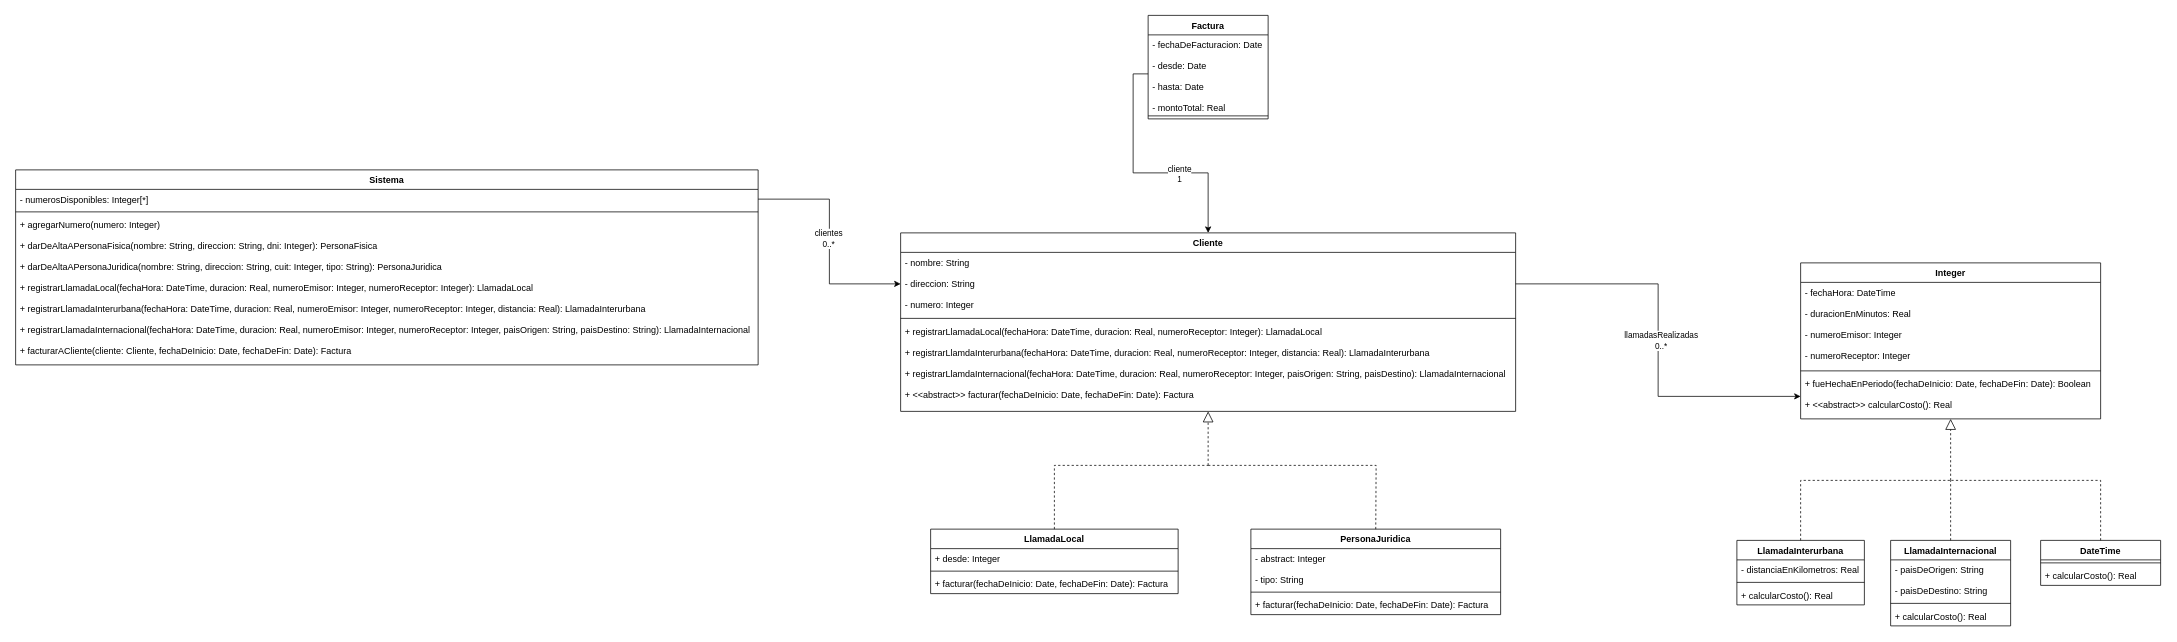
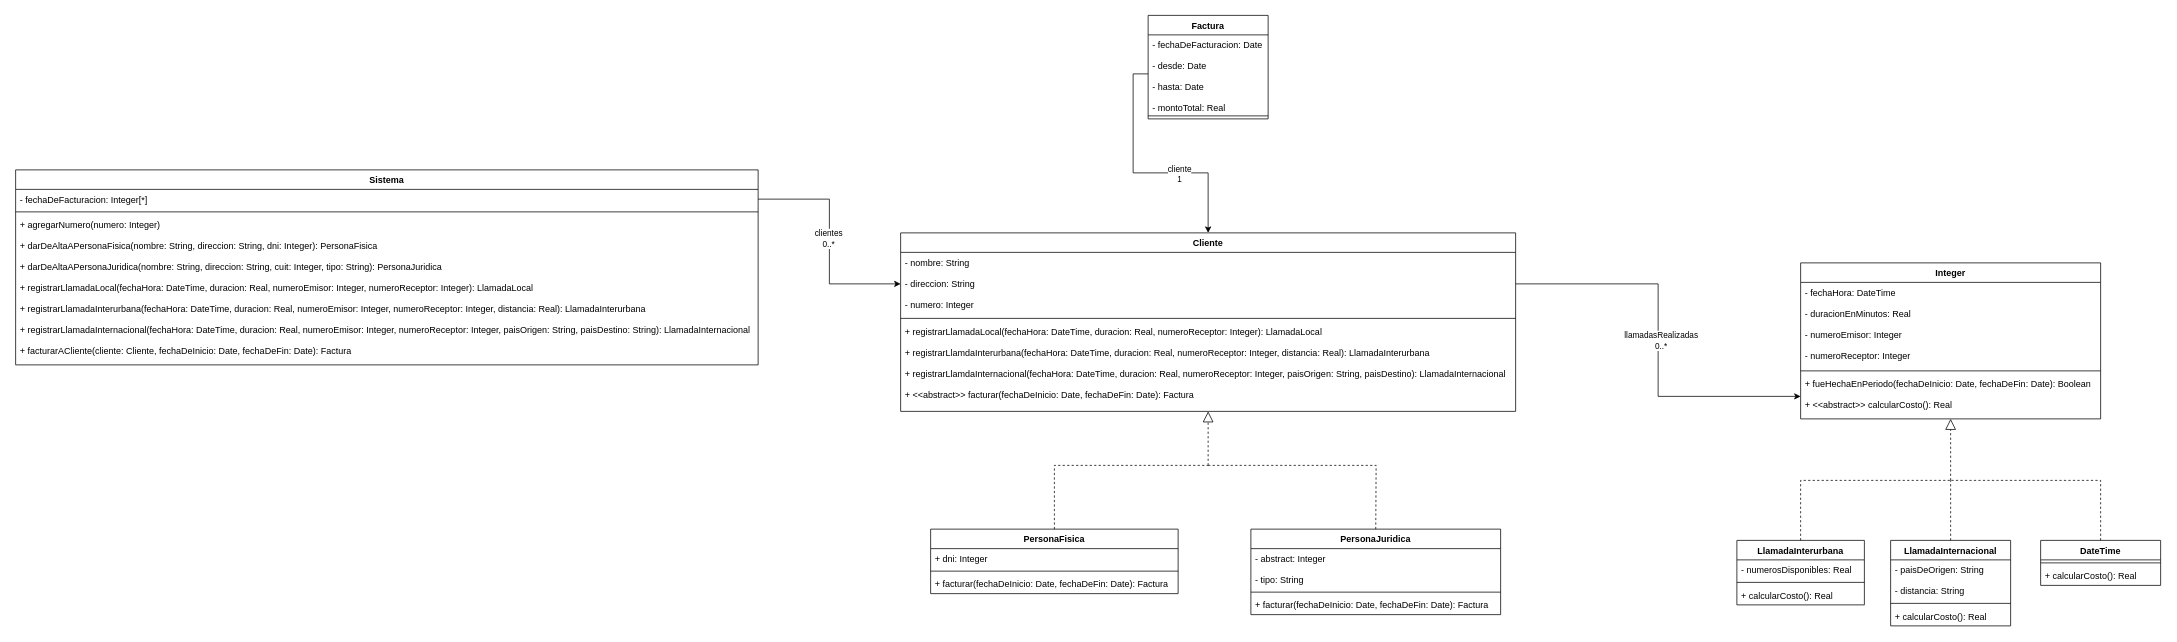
(93, 200) -> (95, 200)
(1054, 539) -> (1054, 539)
(971, 559) -> (965, 559)
(1804, 570) -> (1798, 570)
(1943, 570) -> (1943, 570)
